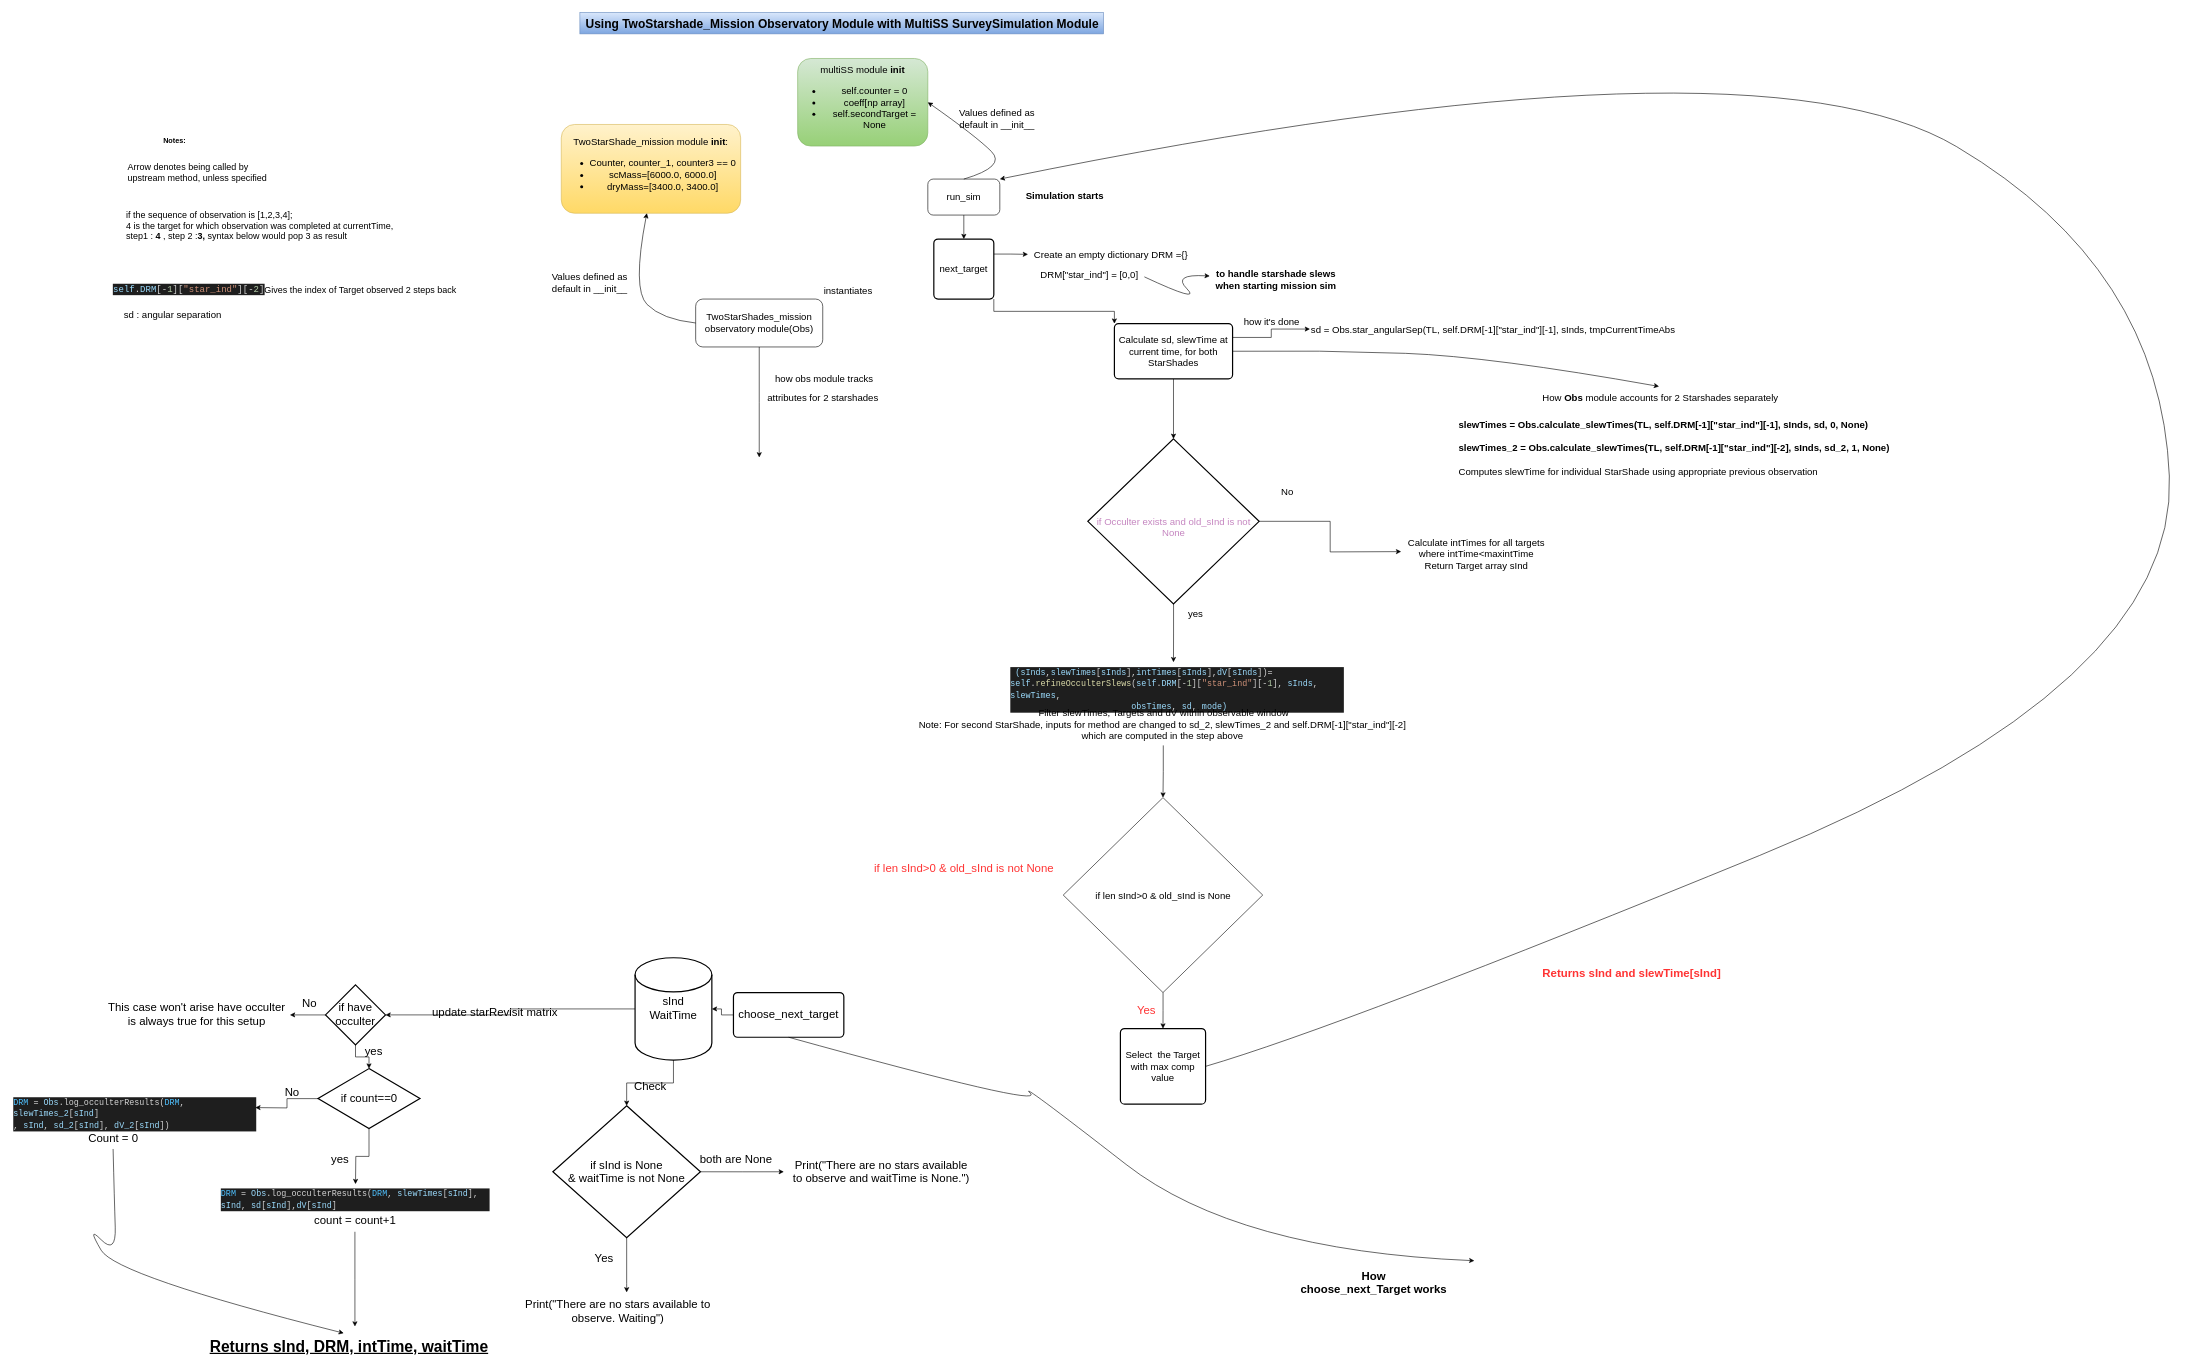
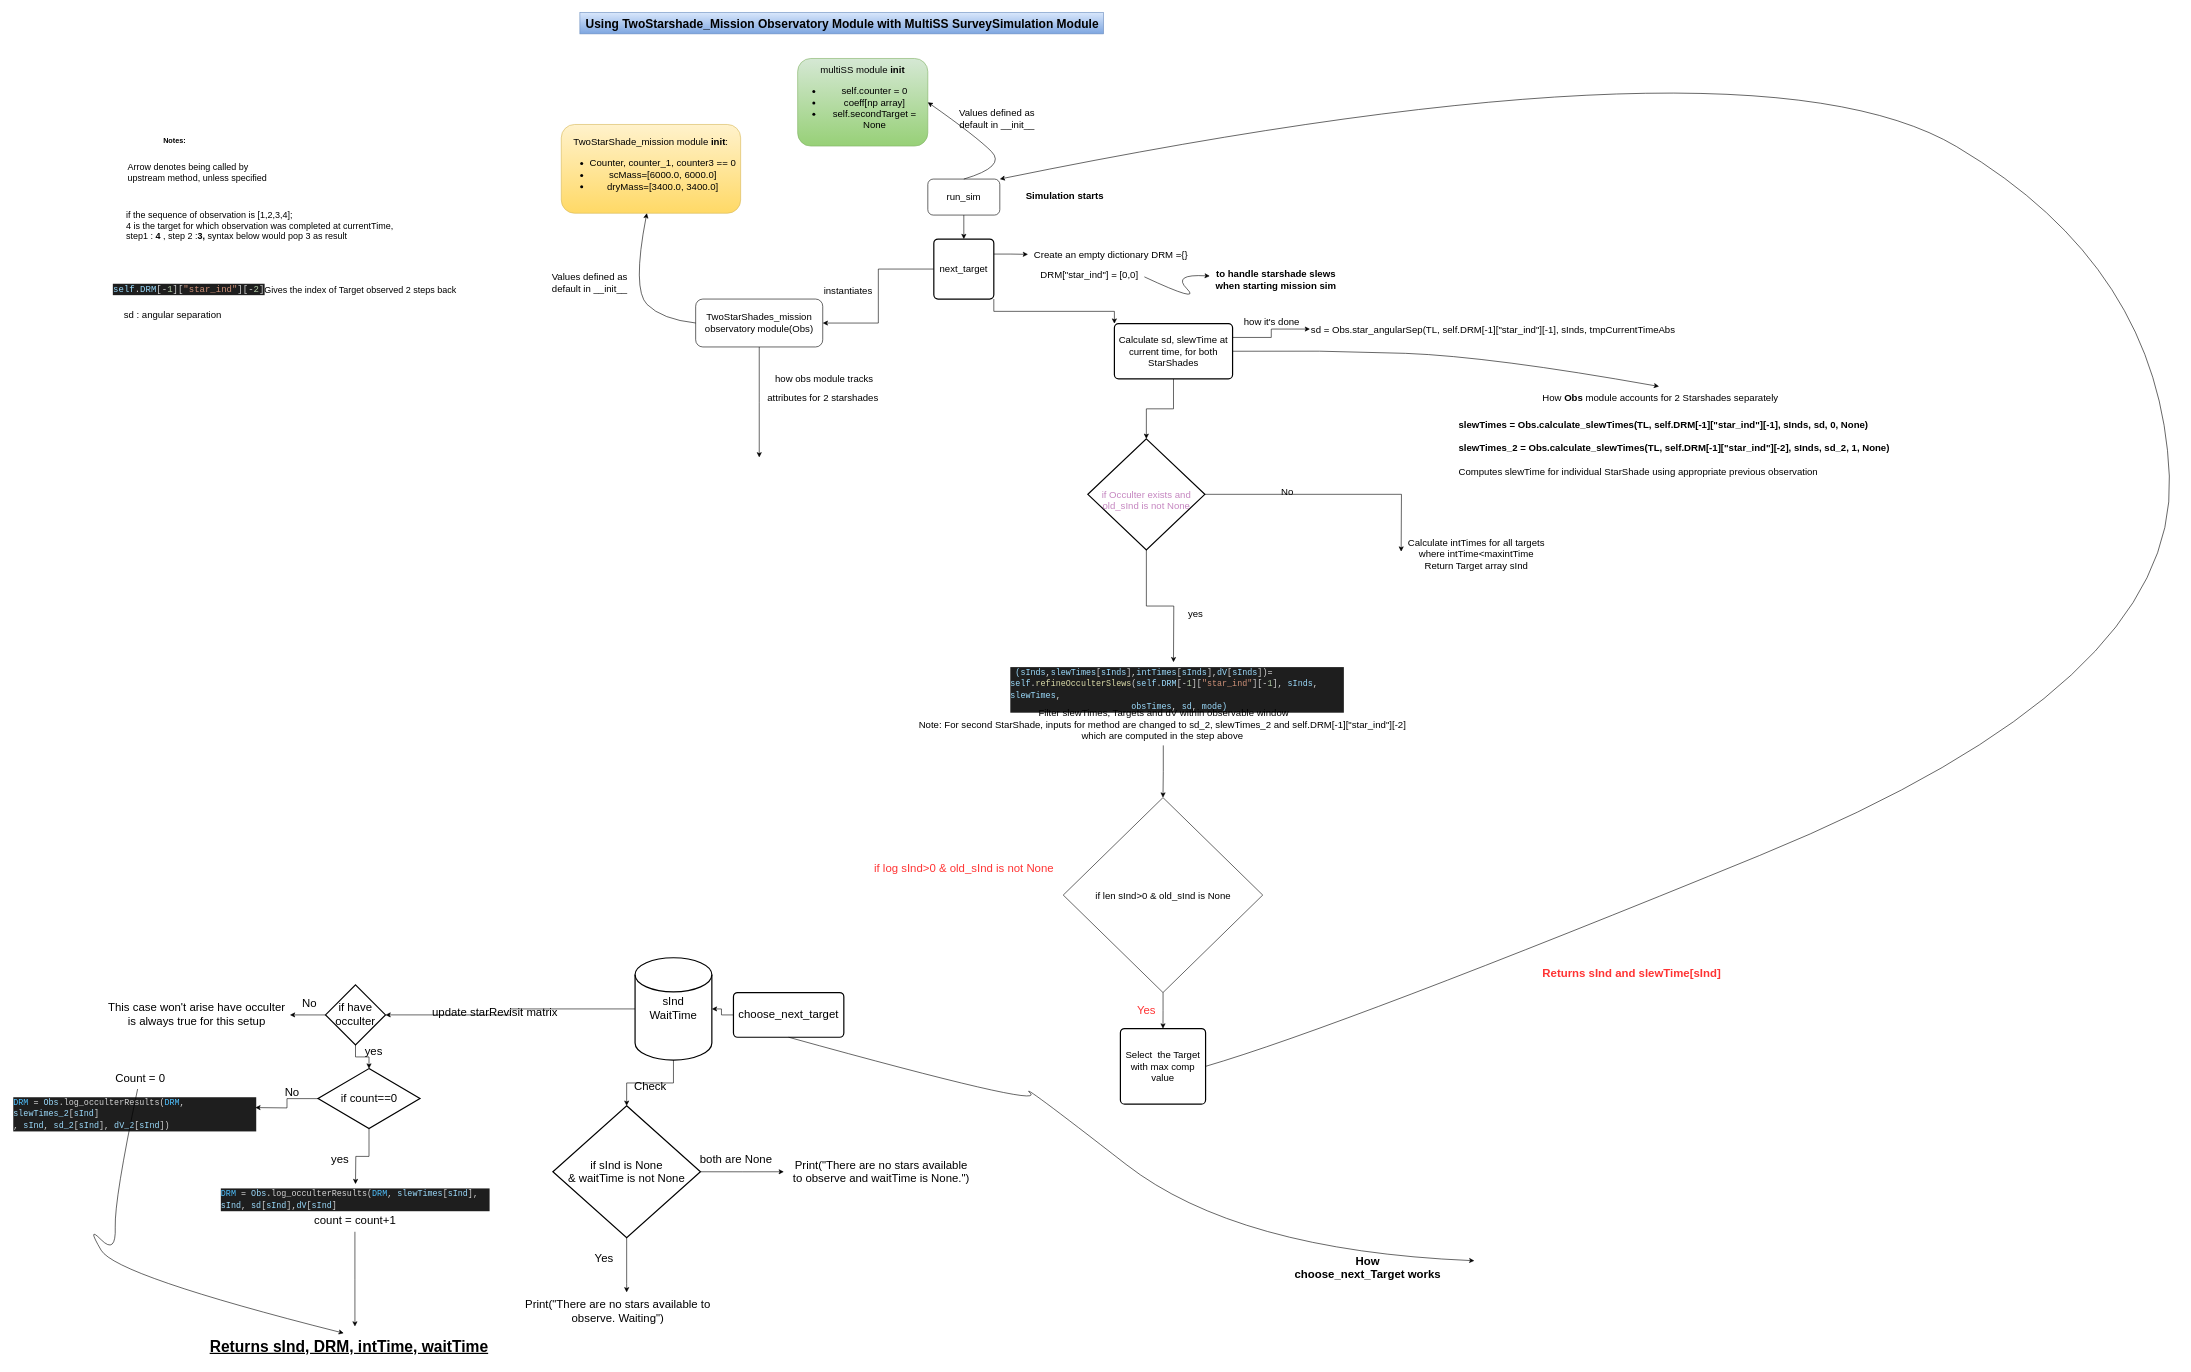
none -> (878, 322)
(1174, 521) -> (1146, 494)
(964, 869) -> (964, 869)
(113, 1139) -> (140, 1079)
(1374, 1283) -> (1368, 1268)
